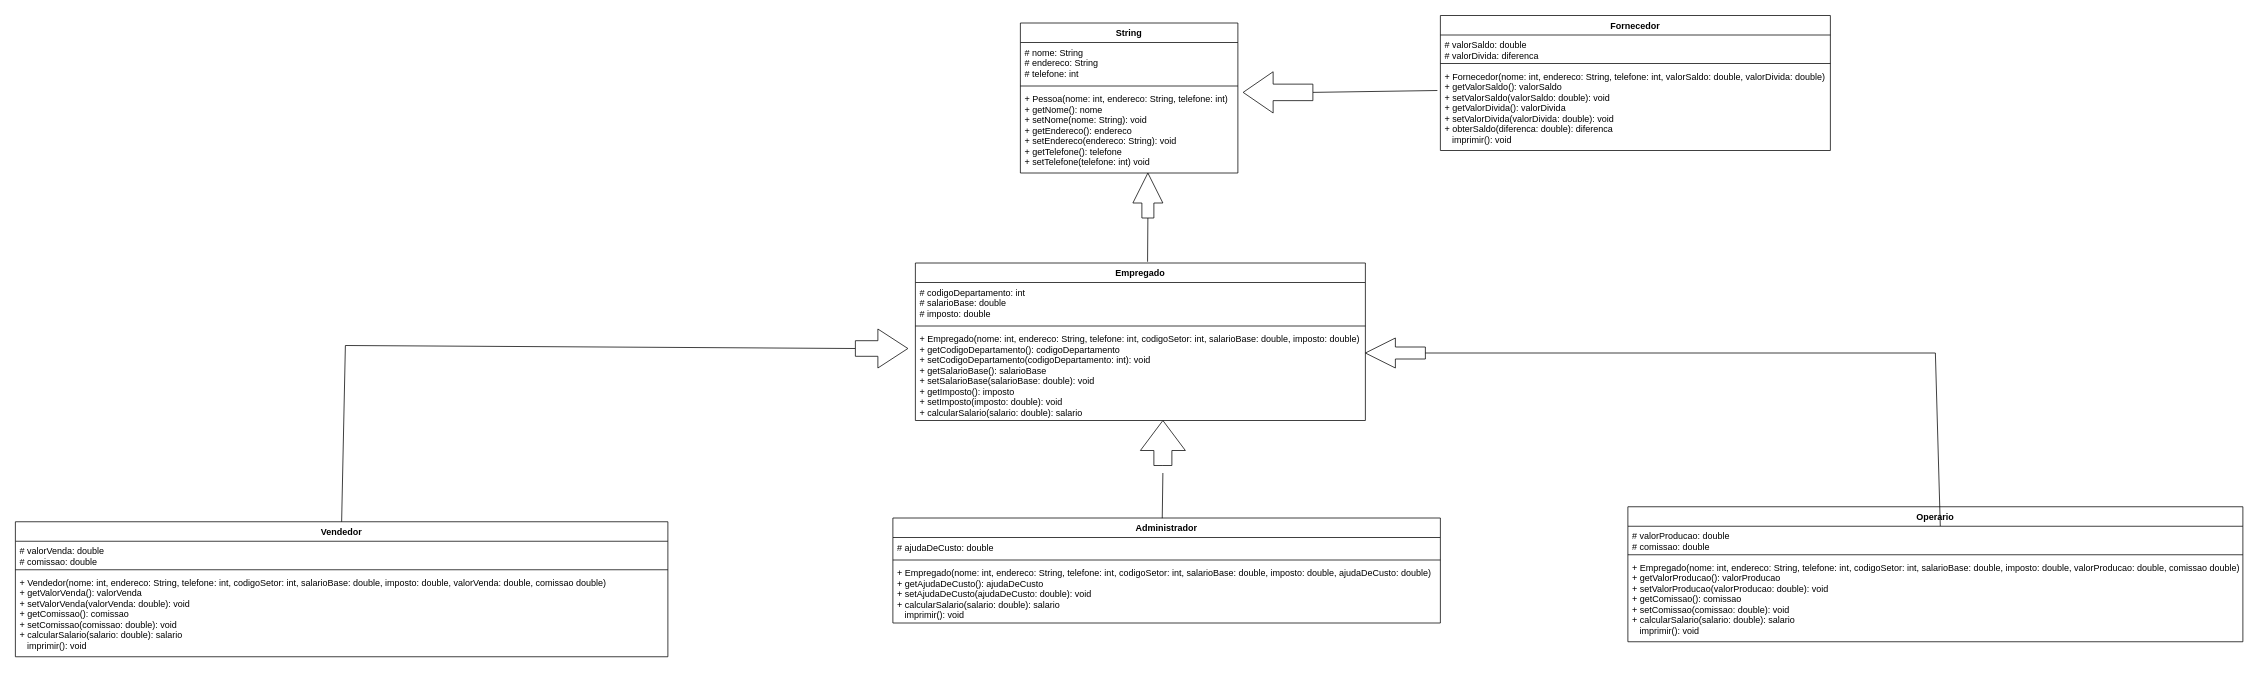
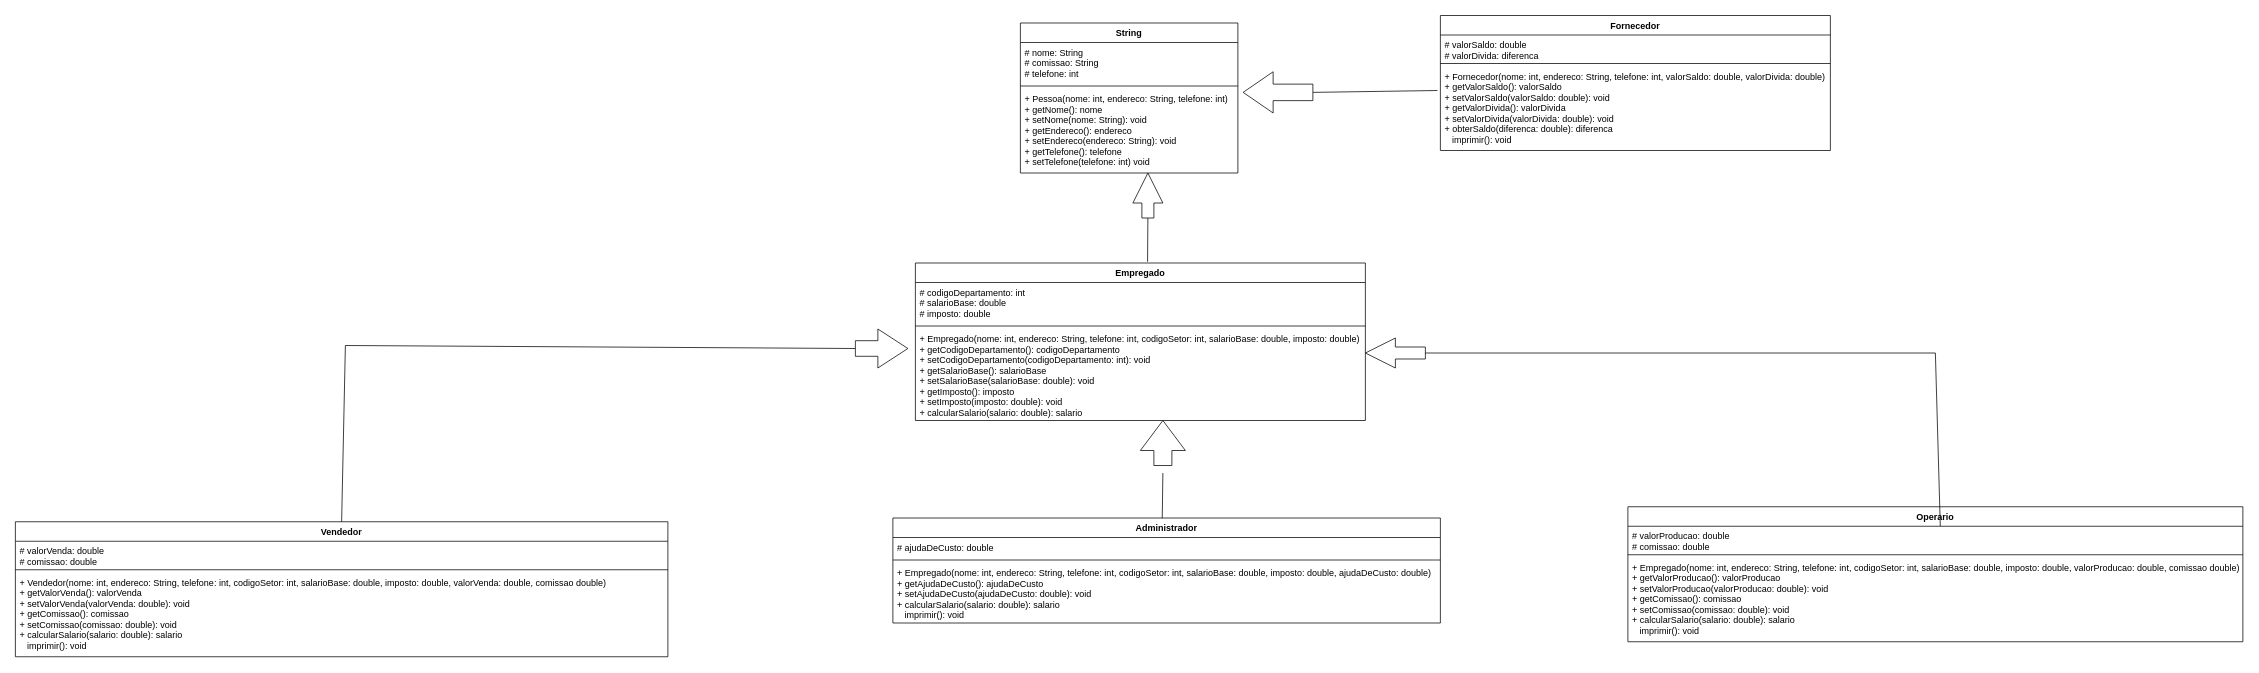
(1055, 53) -> (1055, 53)
